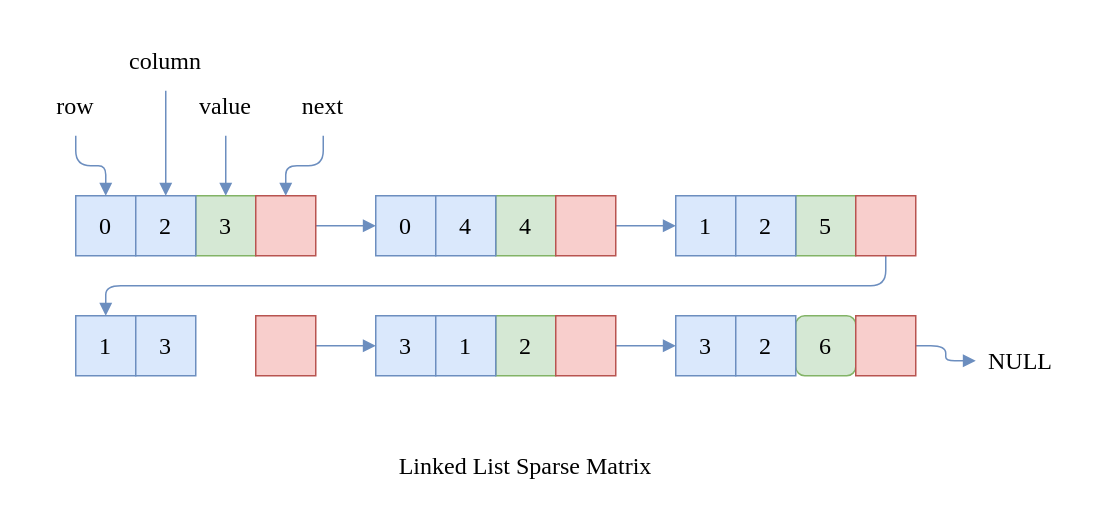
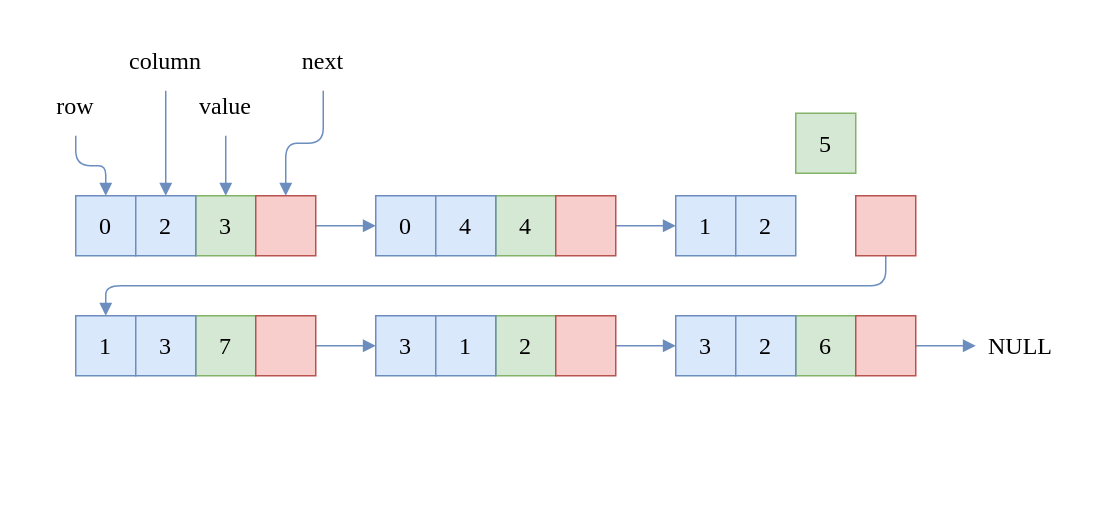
(323, 106) -> (323, 61)
(826, 226) -> (826, 143)
none -> (226, 346)
(826, 346) -> (826, 346)
(1021, 361) -> (1021, 346)
(526, 466) -> none
